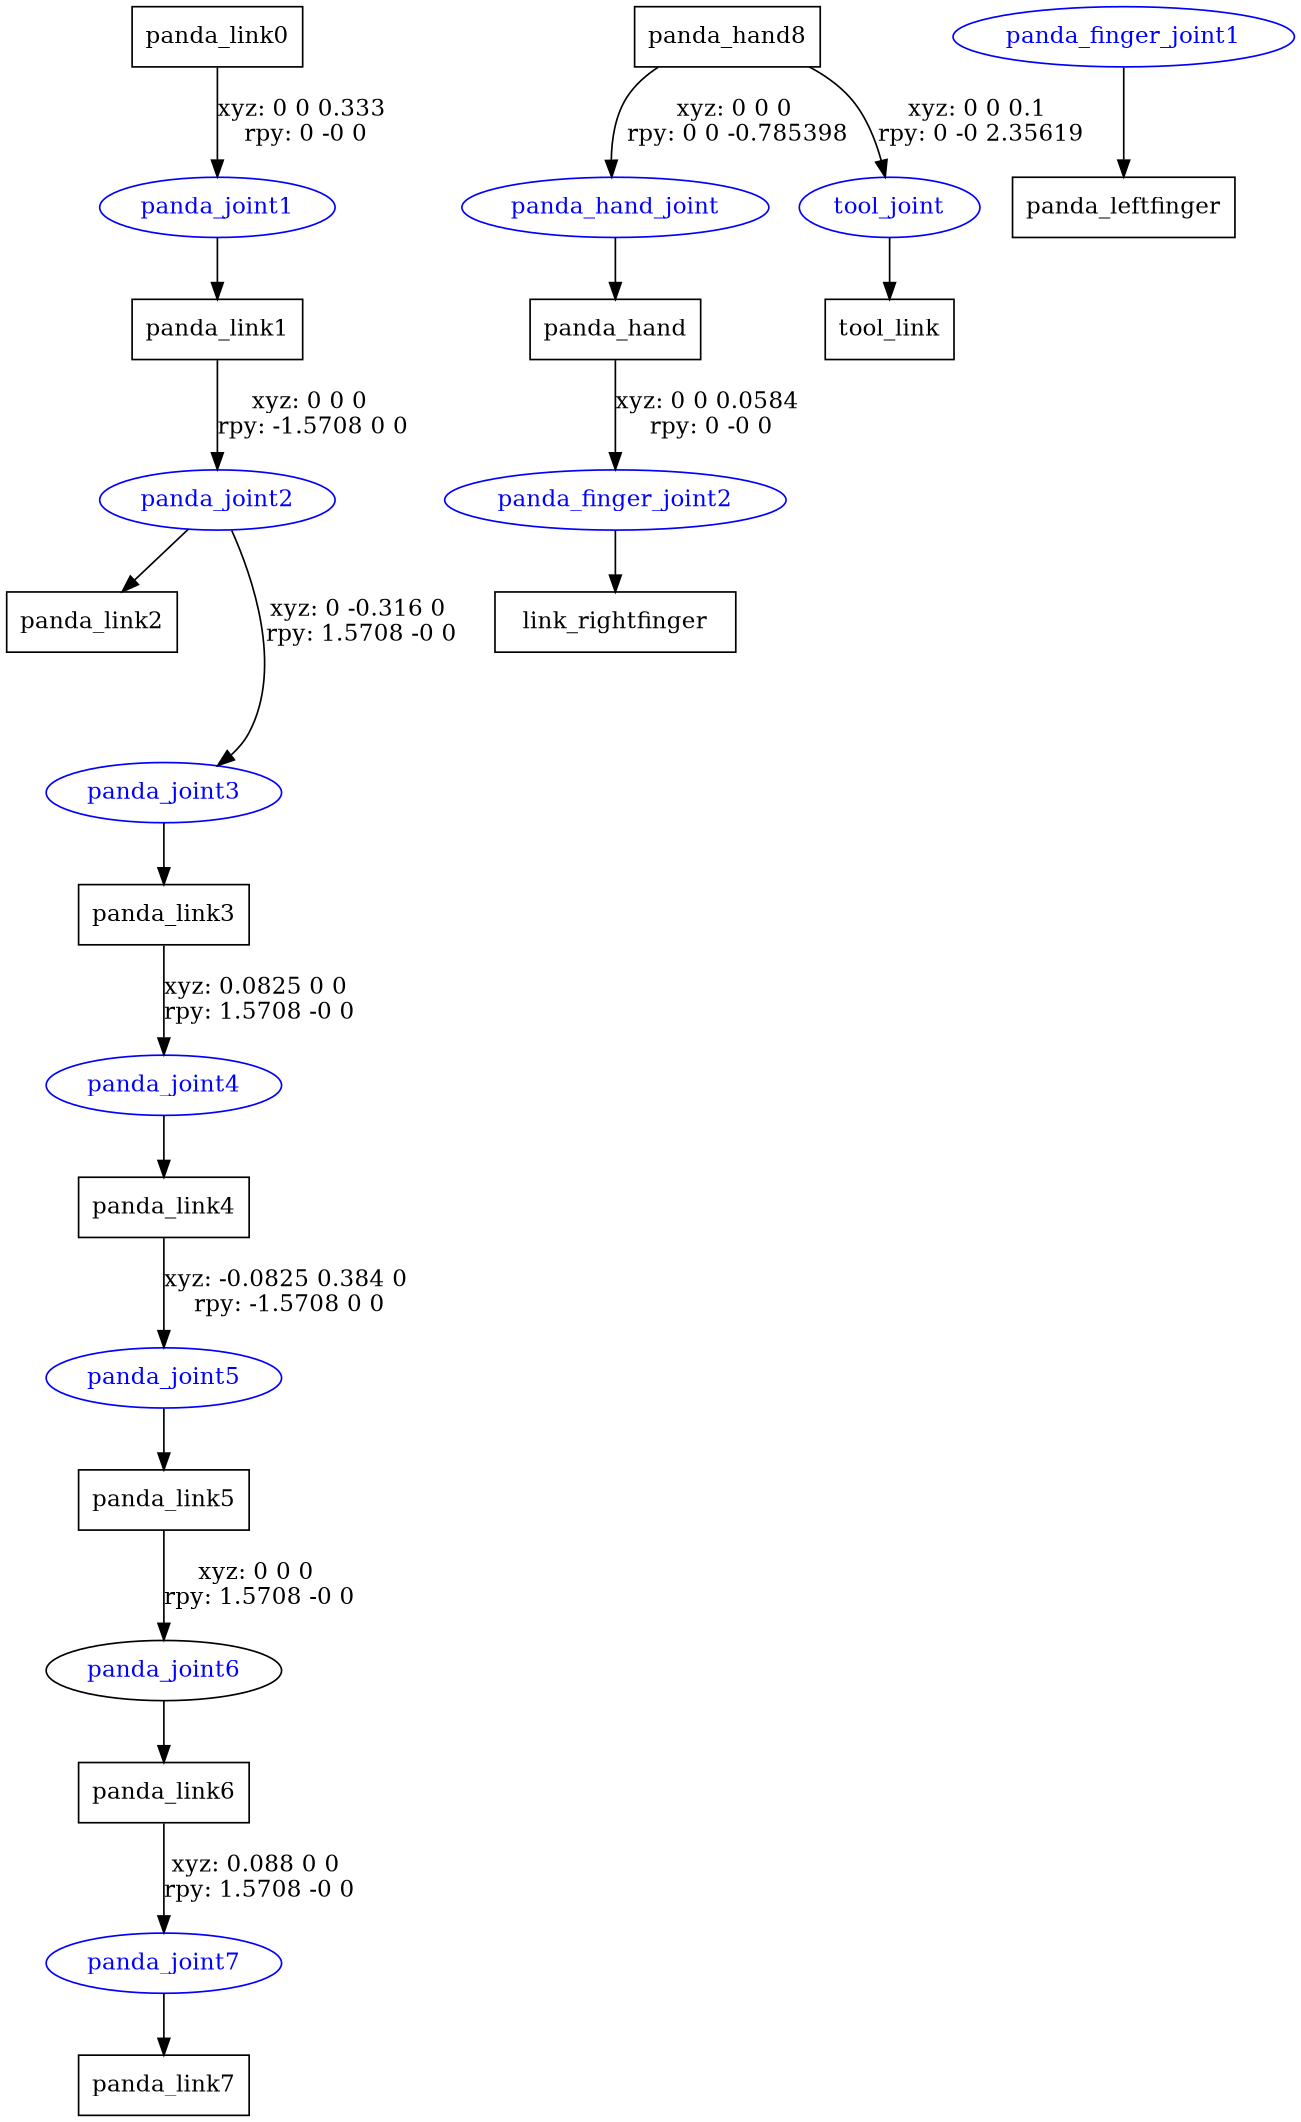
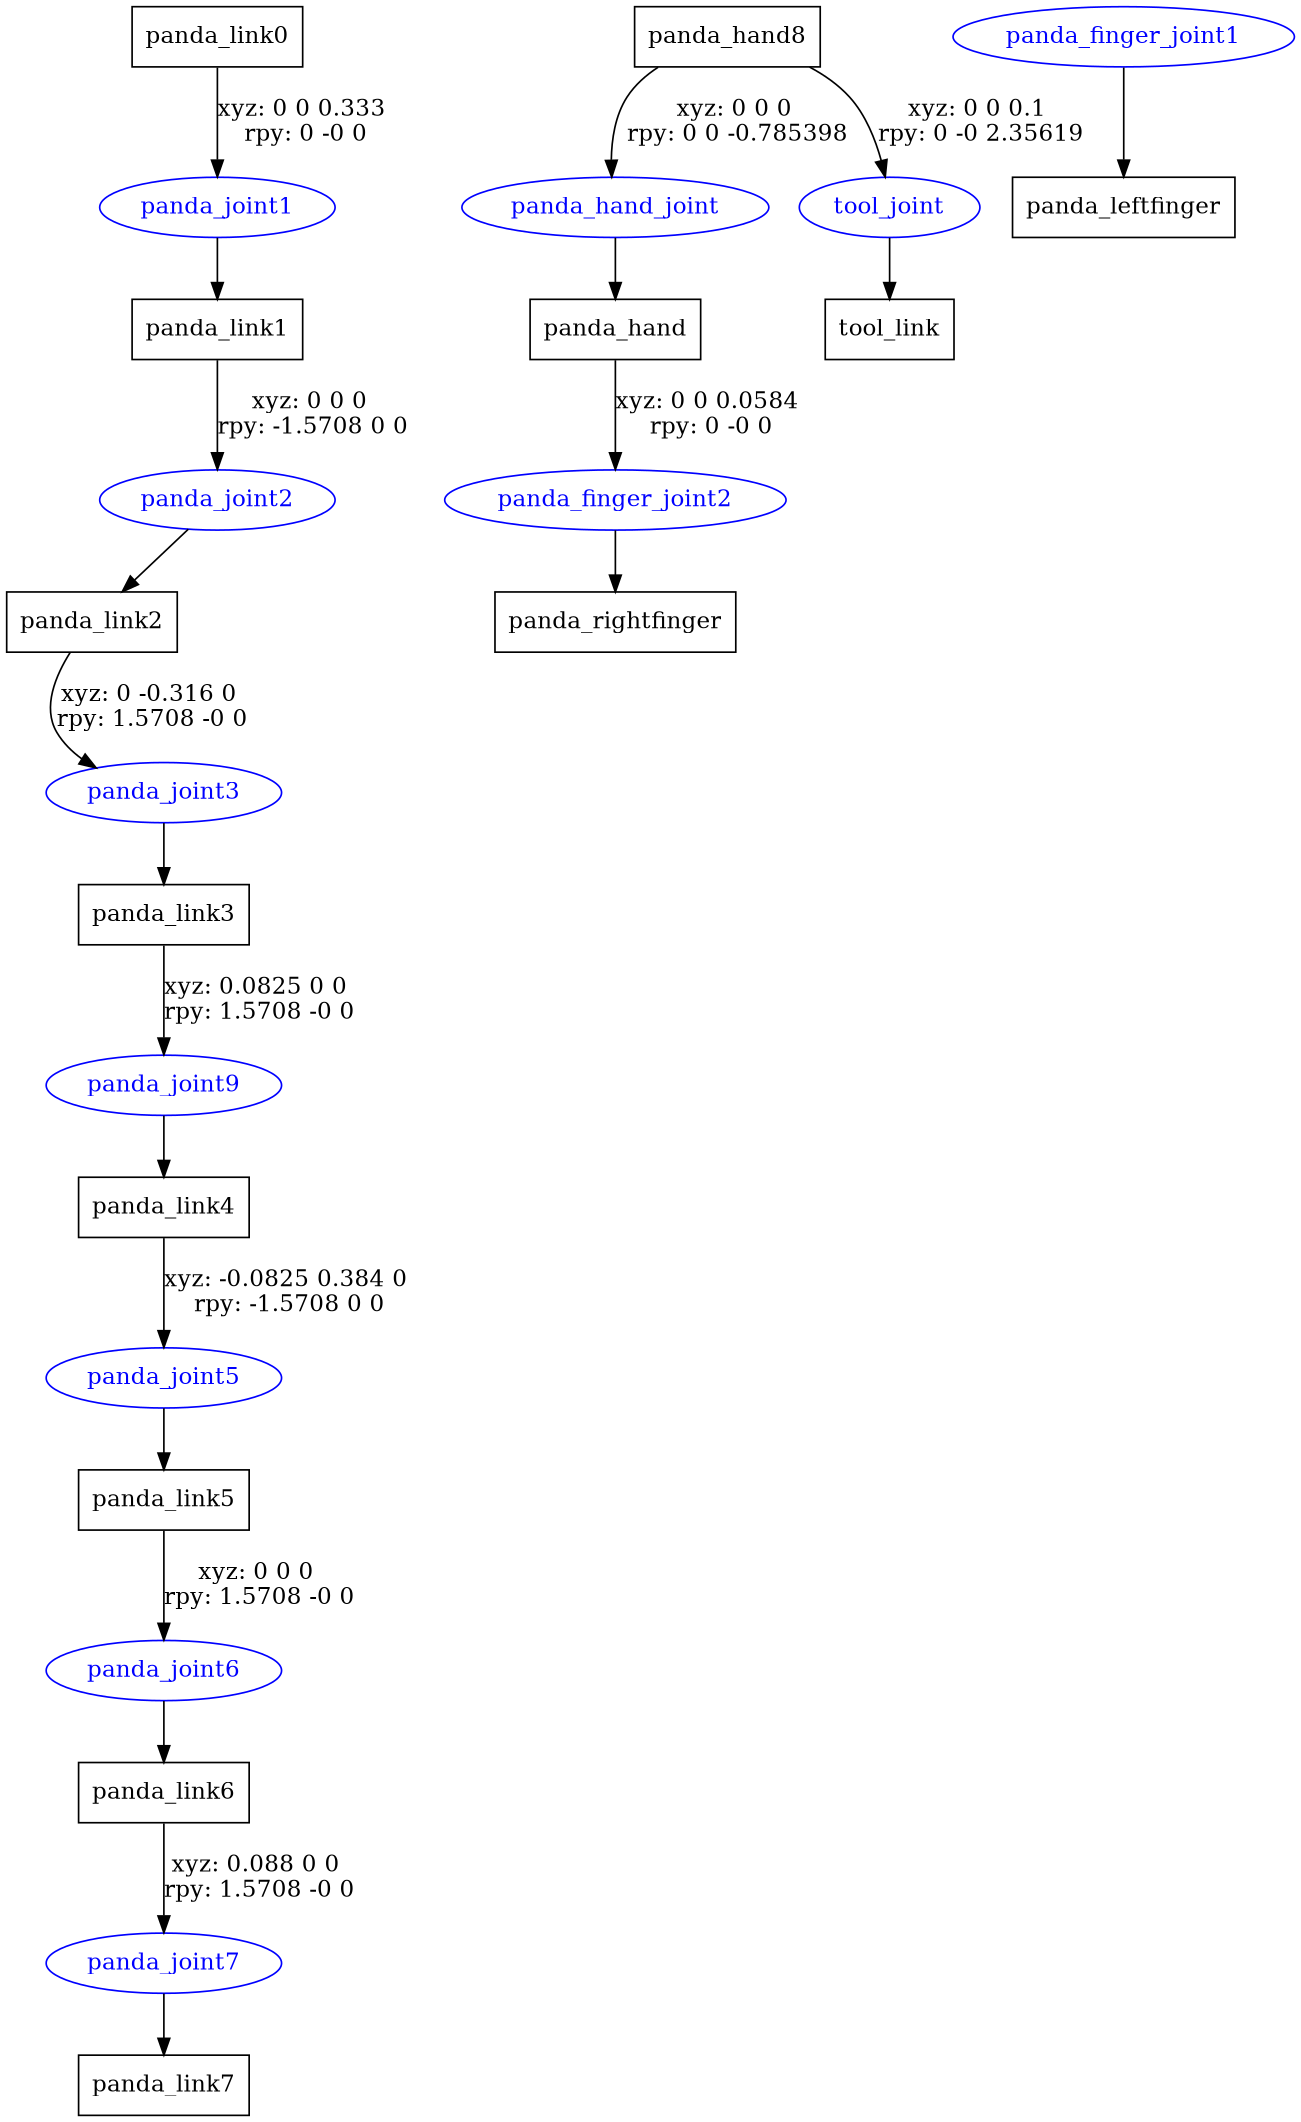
(615, 622) -> (615, 622)
(263, 645) -> (51, 709)
(164, 1085) -> (164, 1085)
(164, 1671) -> (164, 1671)
